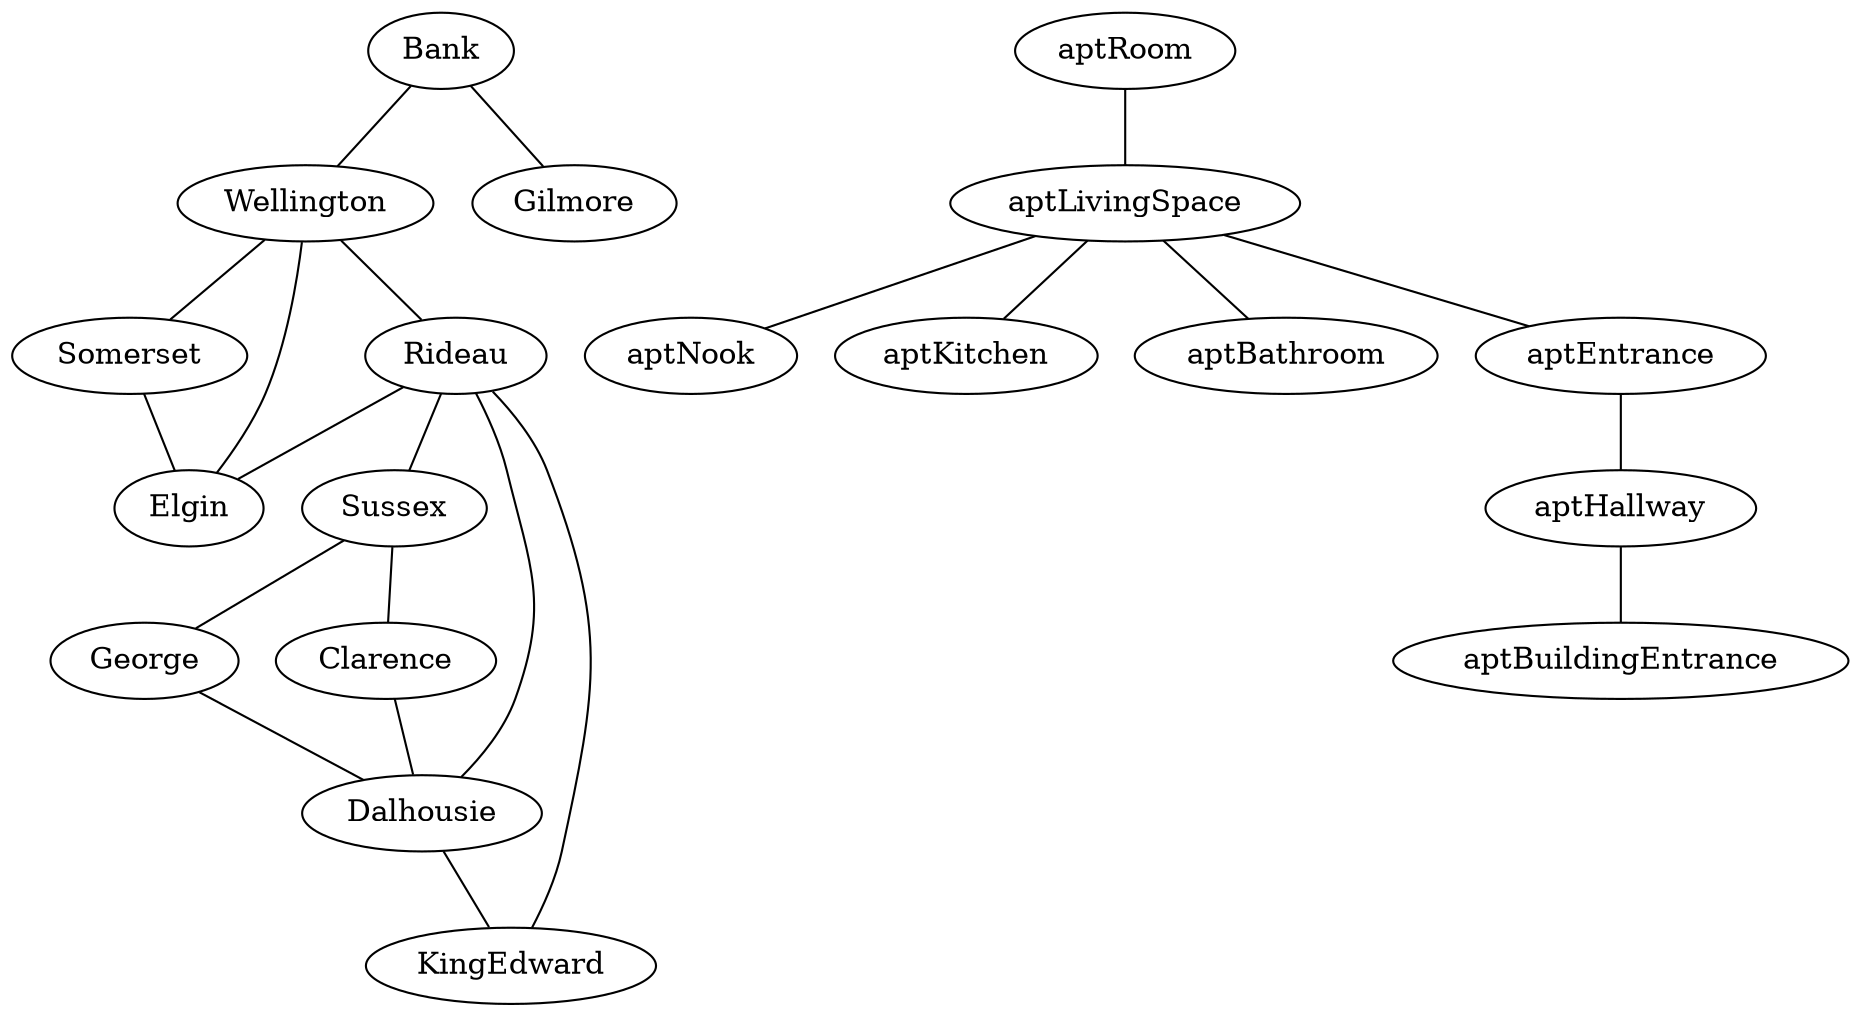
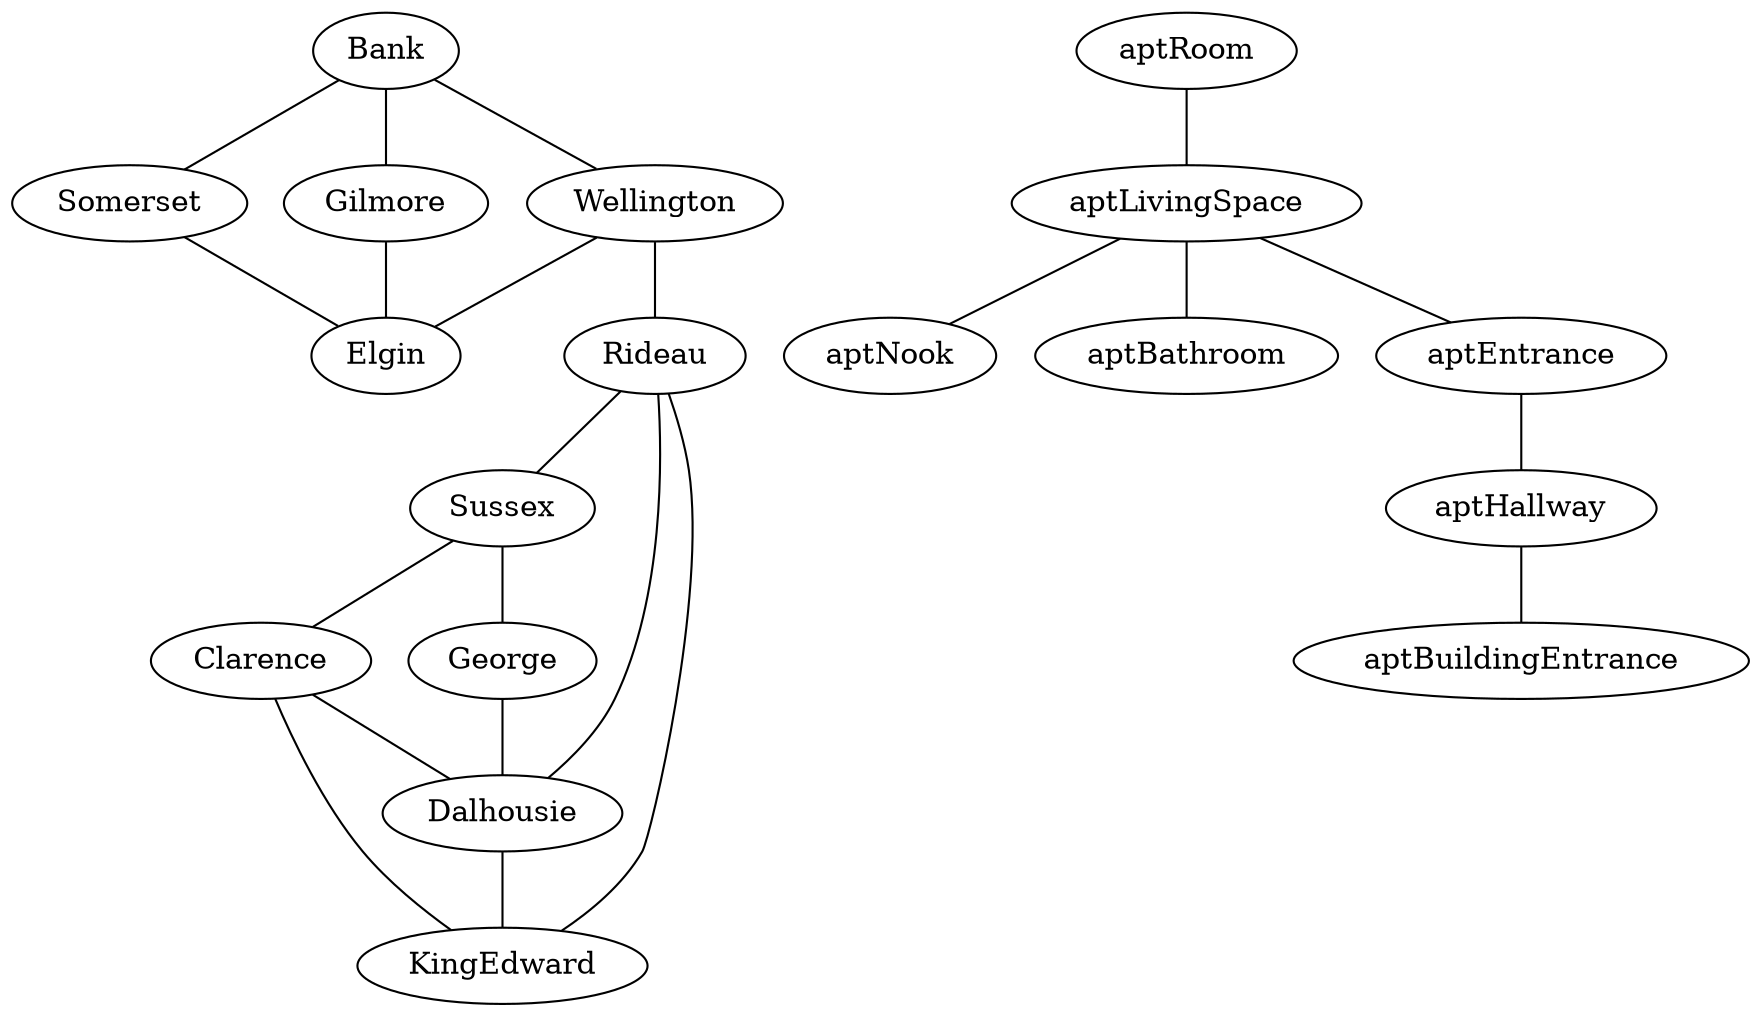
(218, 280) -> (262, 125)
(966, 356) -> none
(321, 433) -> (386, 280)
none -> (345, 828)
